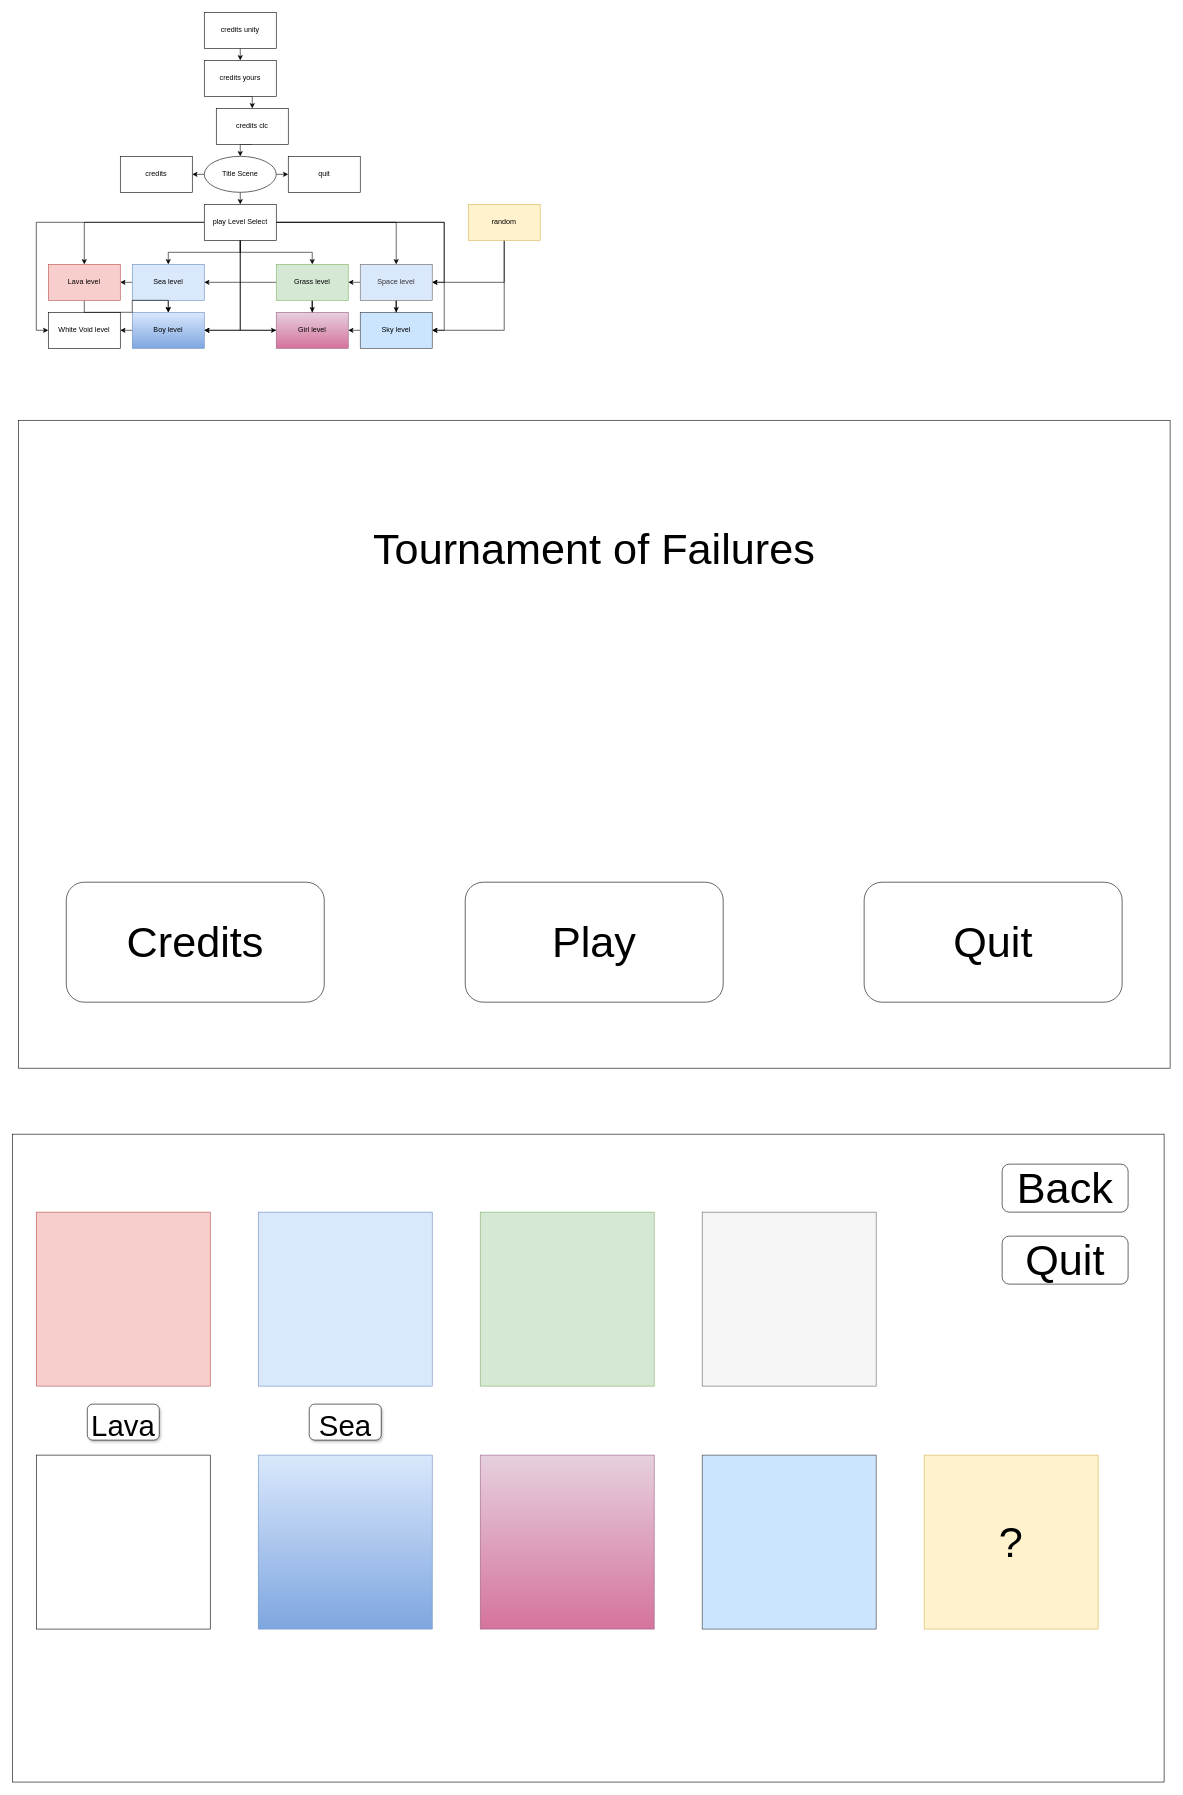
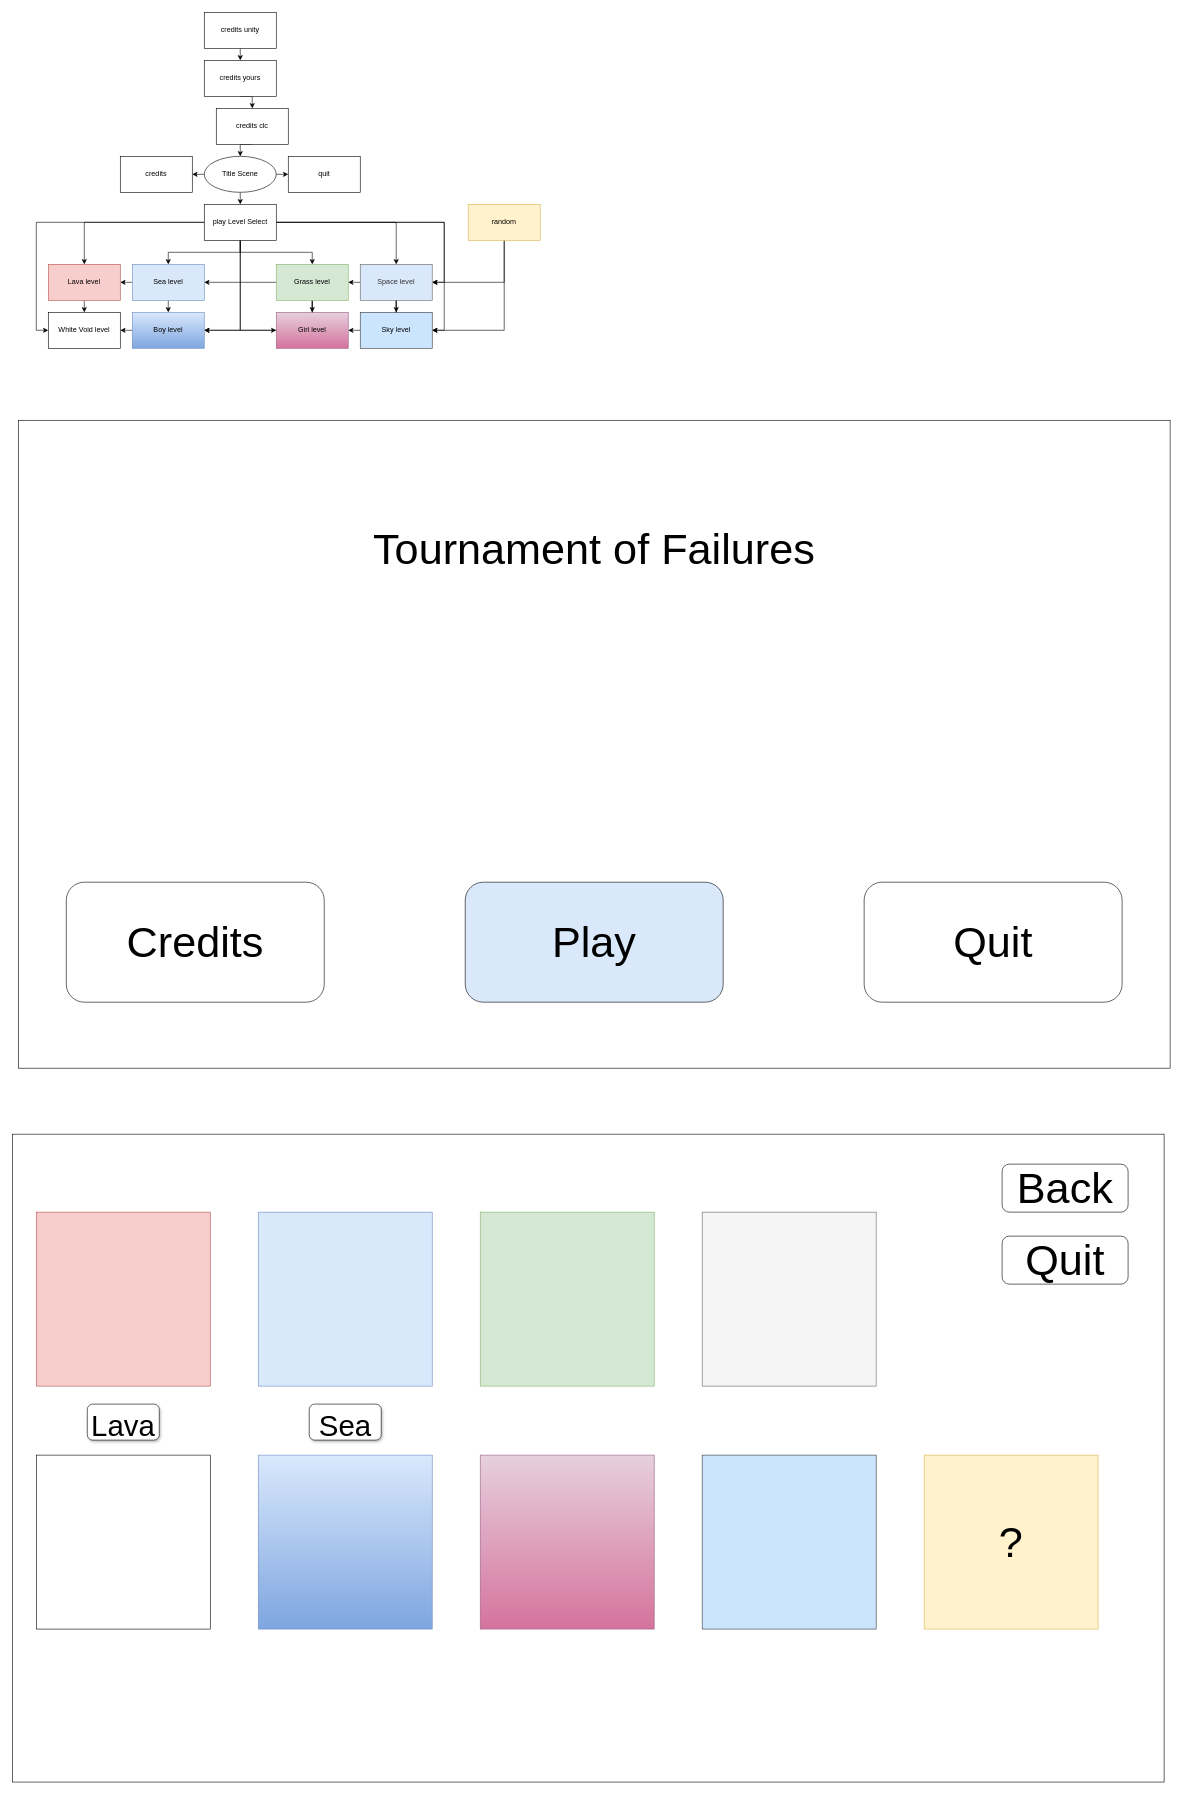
(132, 312) -> (84, 306)
(594, 942) -> (594, 942)
